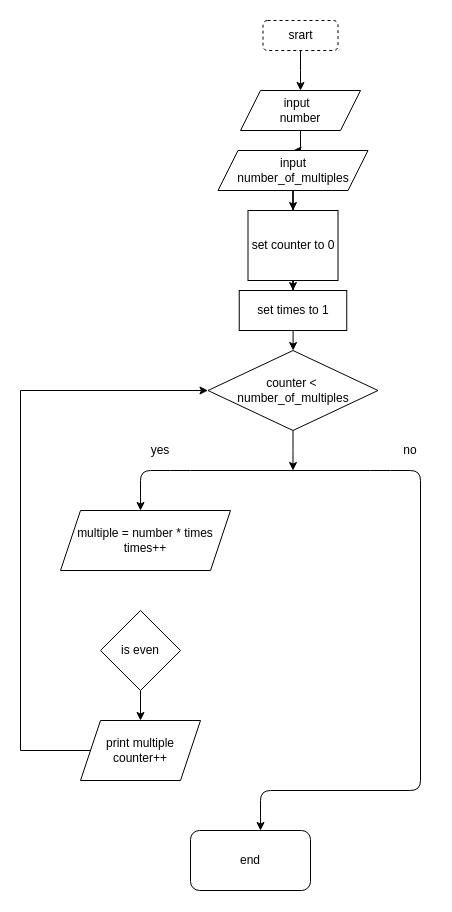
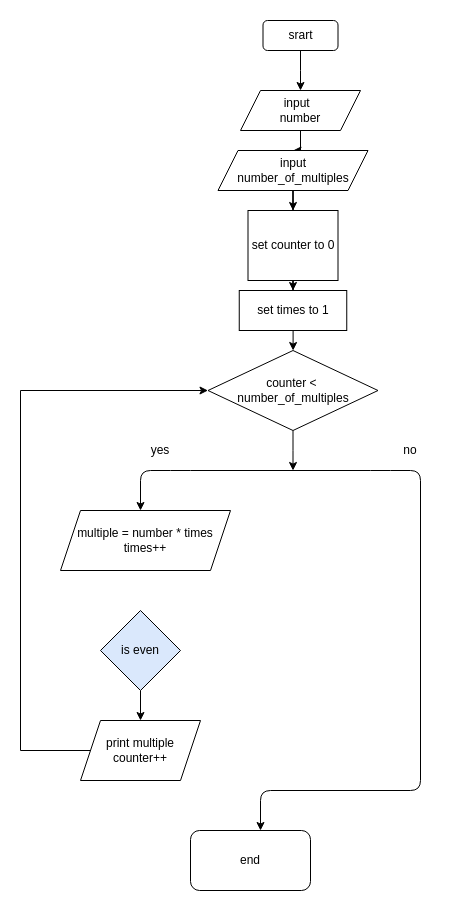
(301, 36) -> (301, 36)
(141, 651) -> (141, 651)
